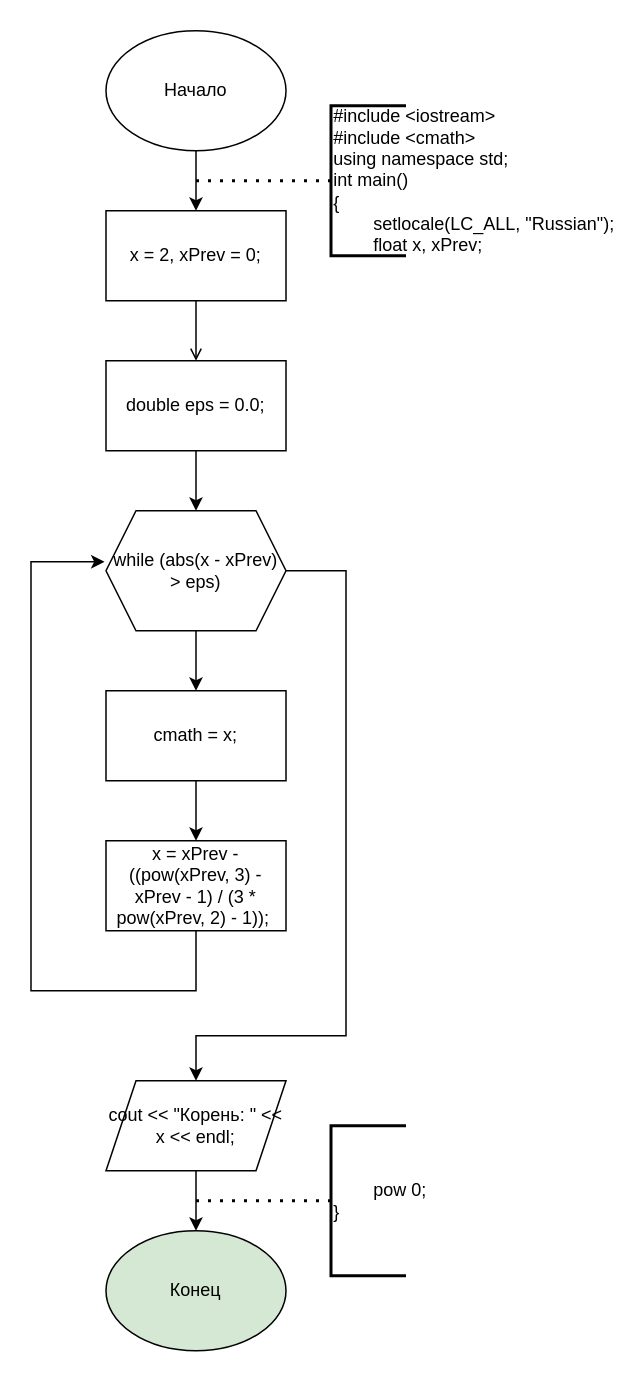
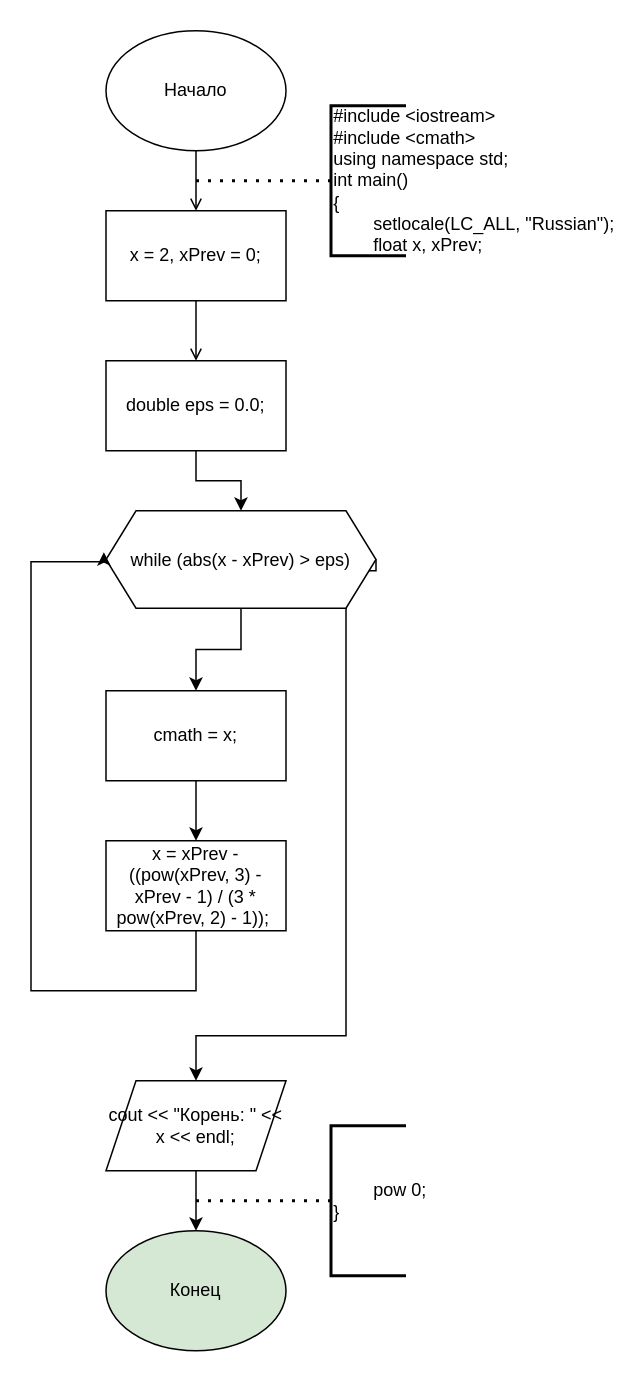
(196, 199) -> (196, 201)
(196, 571) -> (241, 560)
